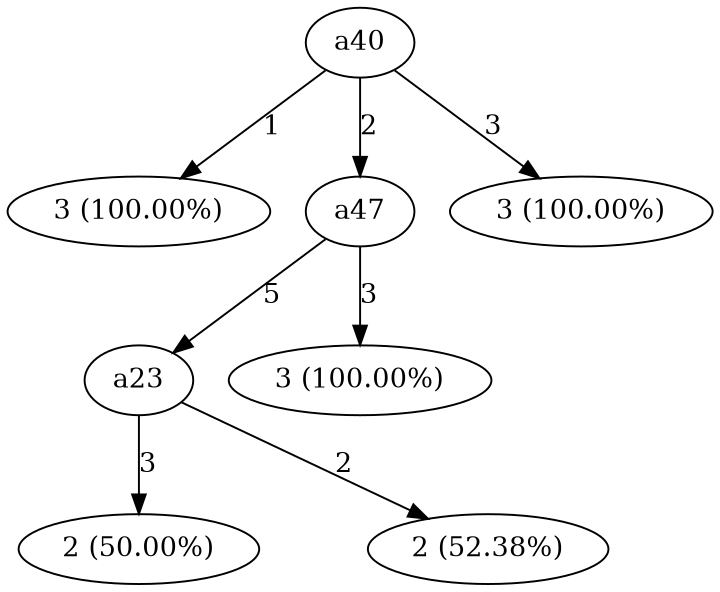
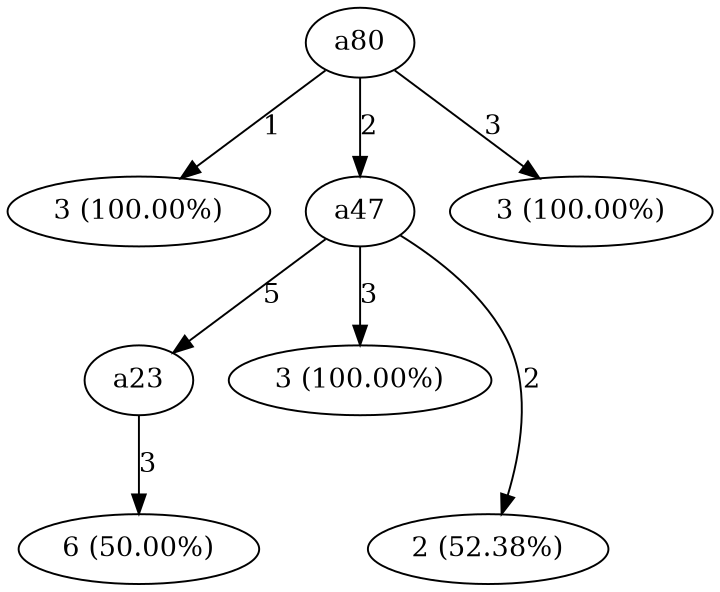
(360, 43) -> (360, 43)
(296, 456) -> (509, 344)
(139, 549) -> (139, 549)
